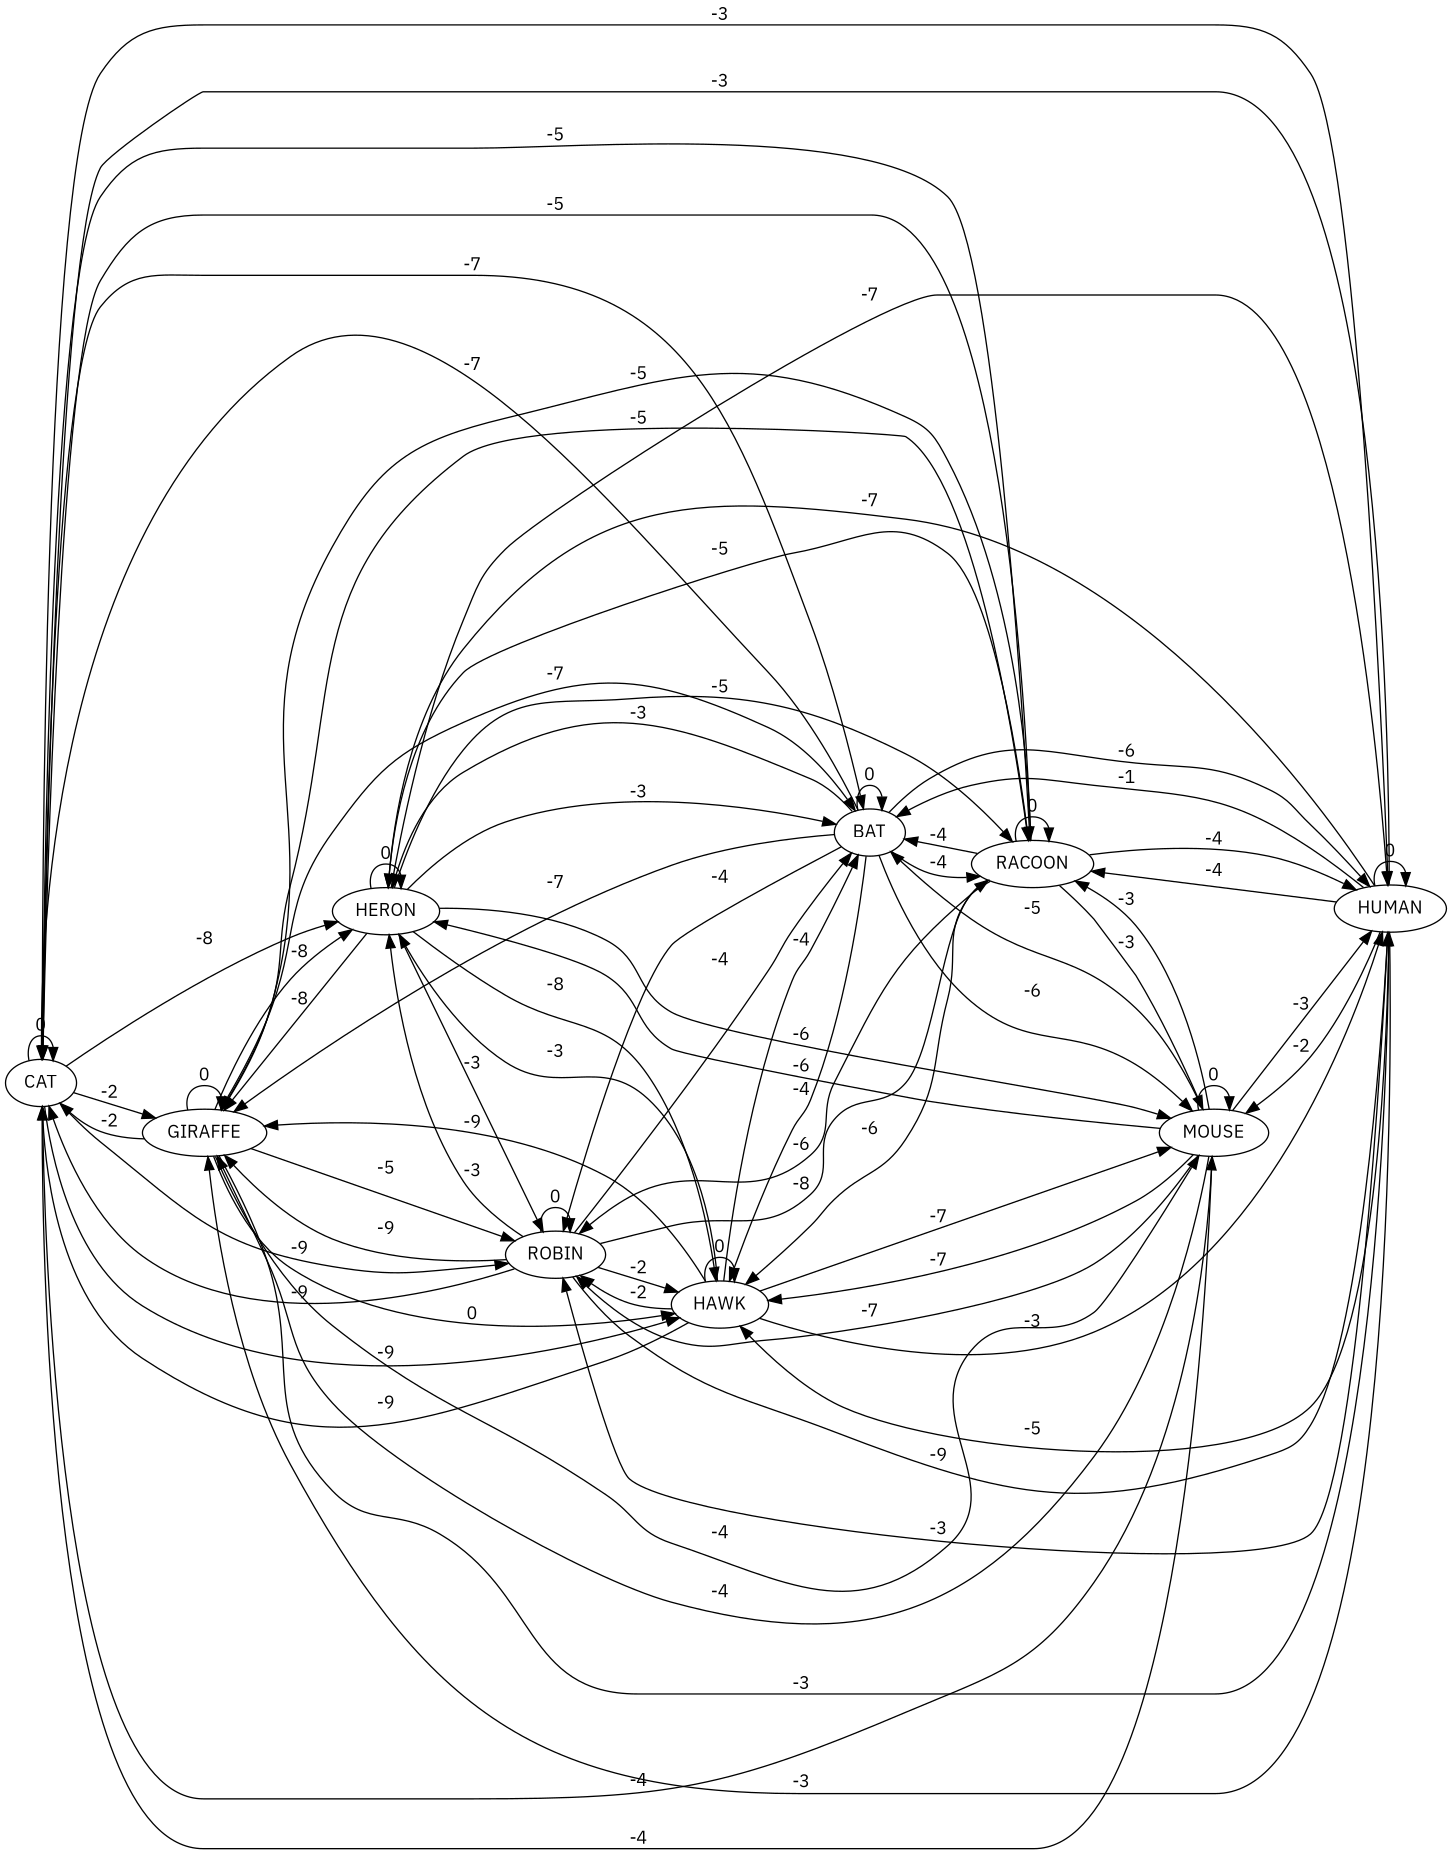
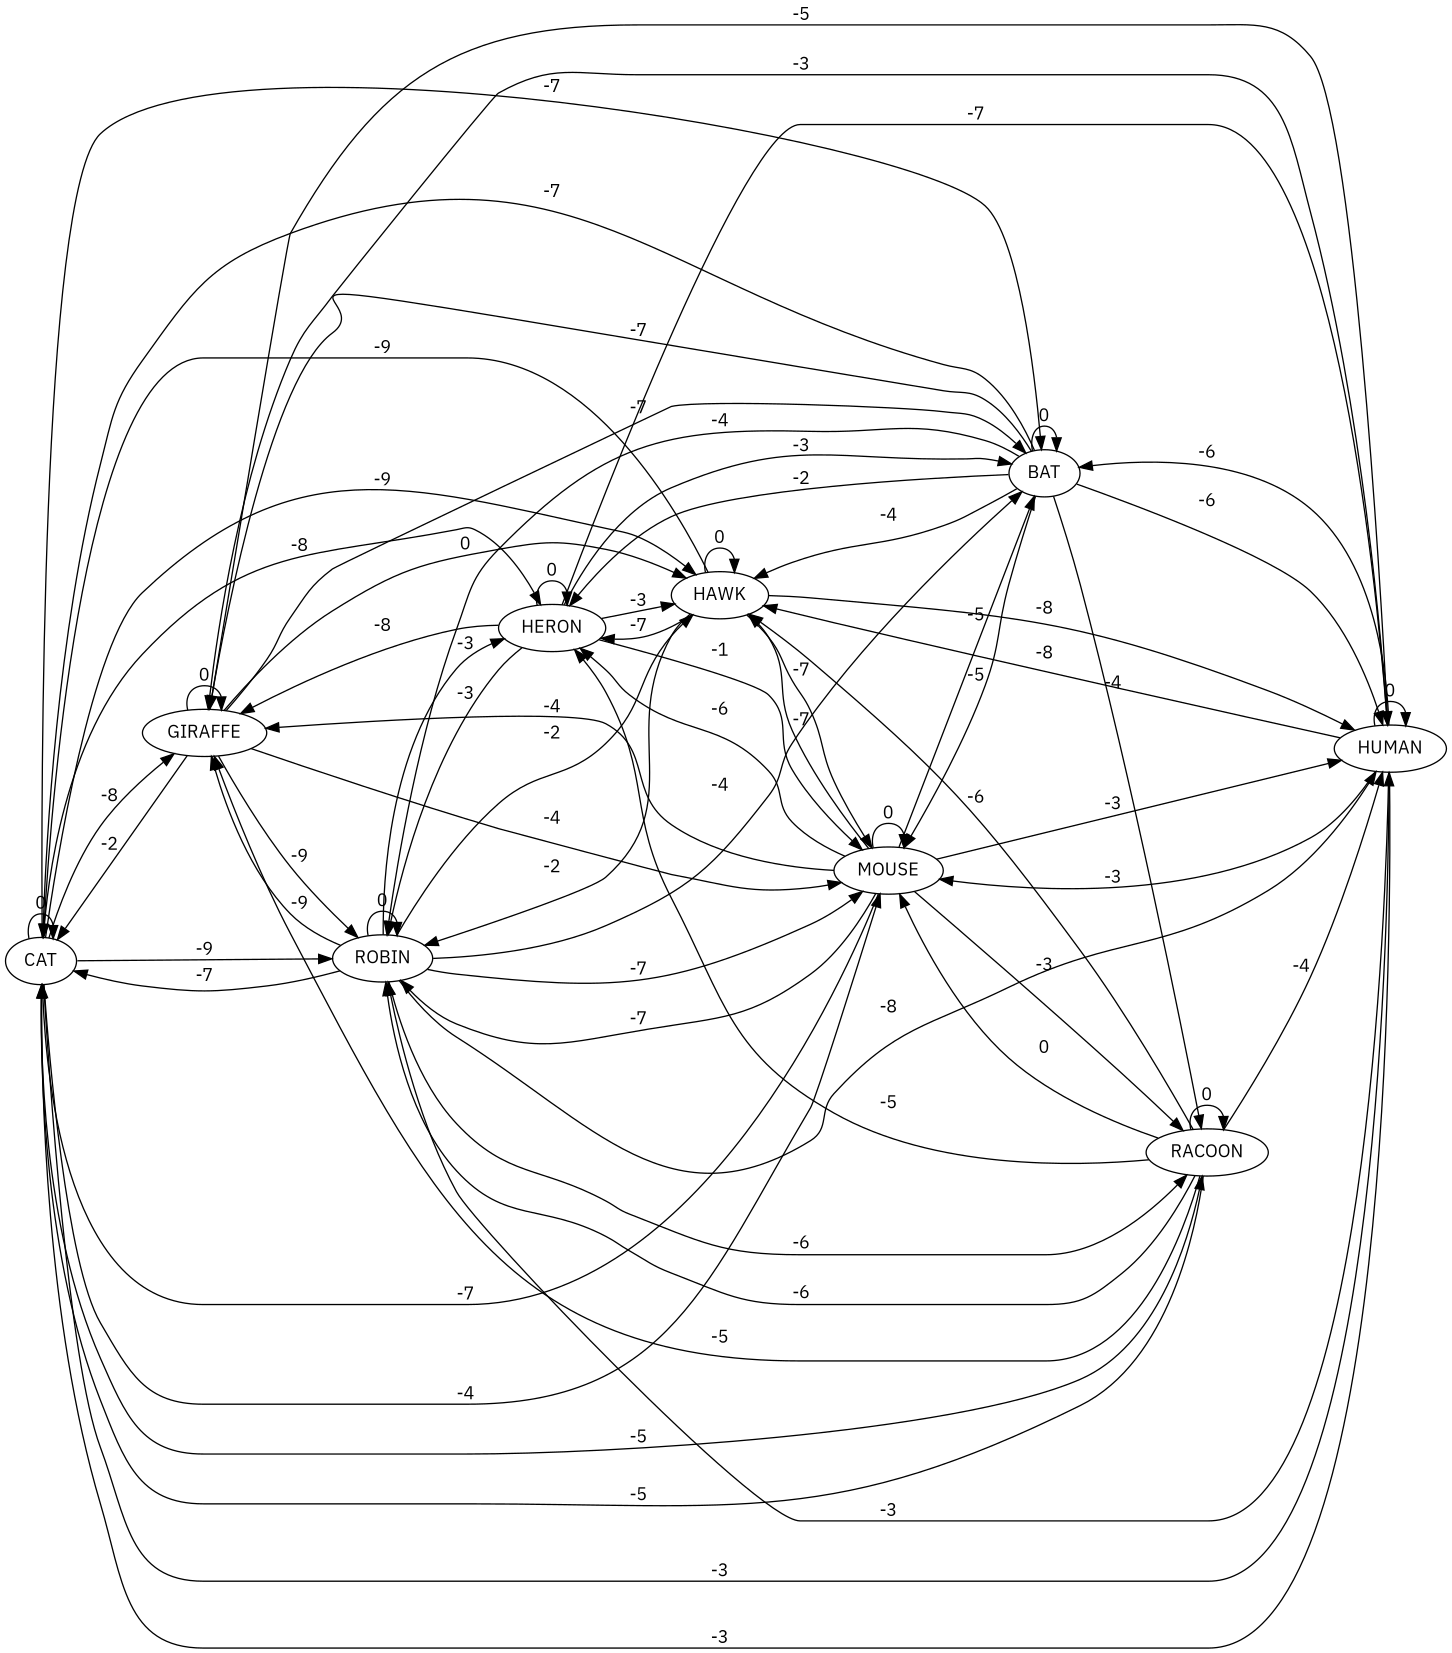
(494, 444) -> none
(847, 513) -> none
(648, 698) -> none
(639, 714) -> (801, 479)
(1127, 778) -> (1207, 453)
(947, 848) -> none
(1220, 887) -> none
(1127, 943) -> (1045, 1048)
none -> (647, 979)
(556, 985) -> (639, 601)
(1033, 992) -> (976, 676)
(801, 1035) -> (720, 651)
(251, 1036) -> none
(1301, 1047) -> (1113, 878)
(556, 1052) -> (639, 626)
(767, 1056) -> none
(110, 1093) -> (110, 796)
(518, 1143) -> none
(386, 1169) -> (300, 857)
(801, 1185) -> (801, 1244)
(300, 1293) -> (205, 976)
(1033, 1322) -> (1045, 609)
(1033, 1430) -> (1045, 654)
(938, 1456) -> (889, 1008)
(801, 1684) -> (801, 15)
(639, 1839) -> (466, 1295)
